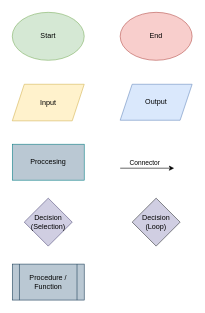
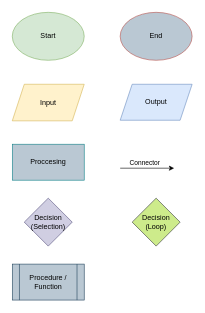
(156, 36) -> (156, 36)
(156, 222) -> (156, 222)
